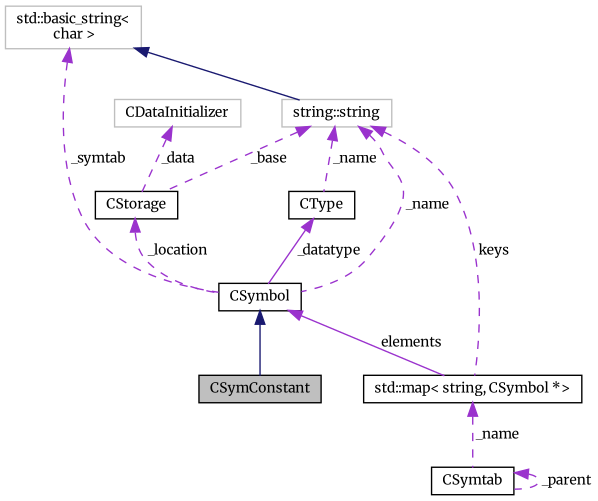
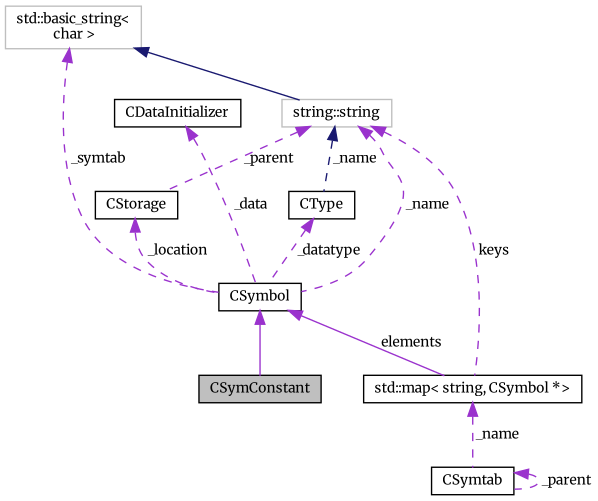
(178, 113) -> (178, 113)
(268, 159) -> (268, 159)
(154, 166) -> (228, 210)
(328, 166) -> (328, 166)
(287, 257) -> (287, 257)
(260, 350) -> (260, 350)
